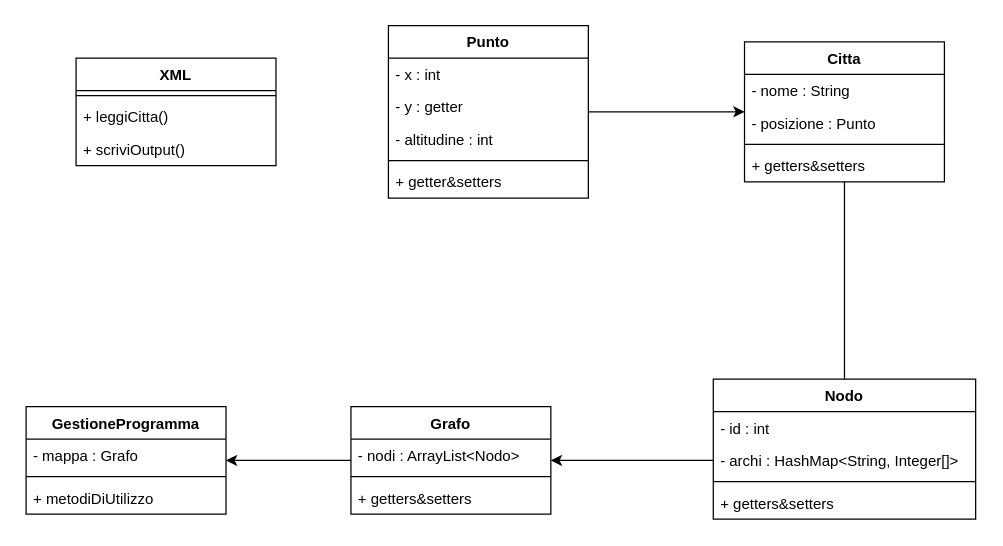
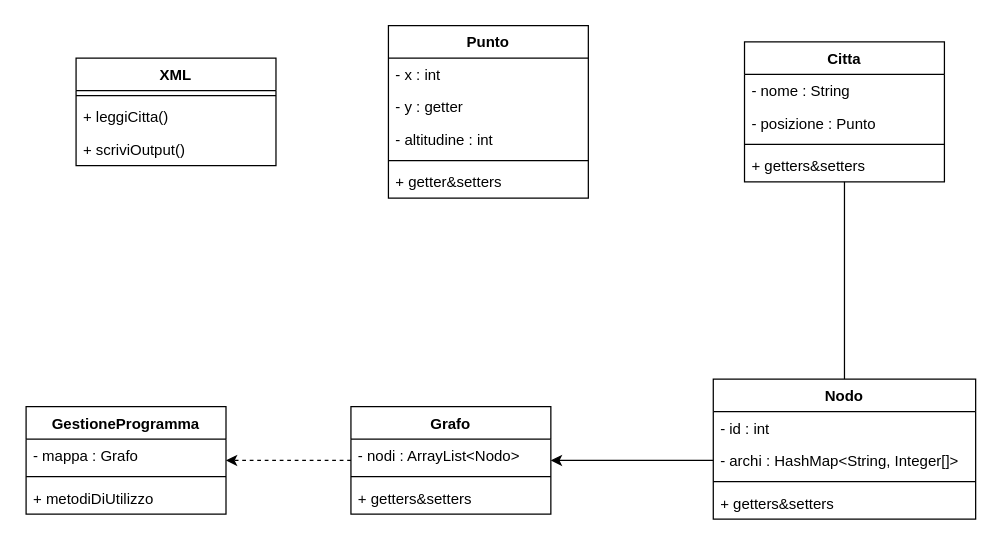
(663, 112) -> none
(292, 461) -> (292, 461)
